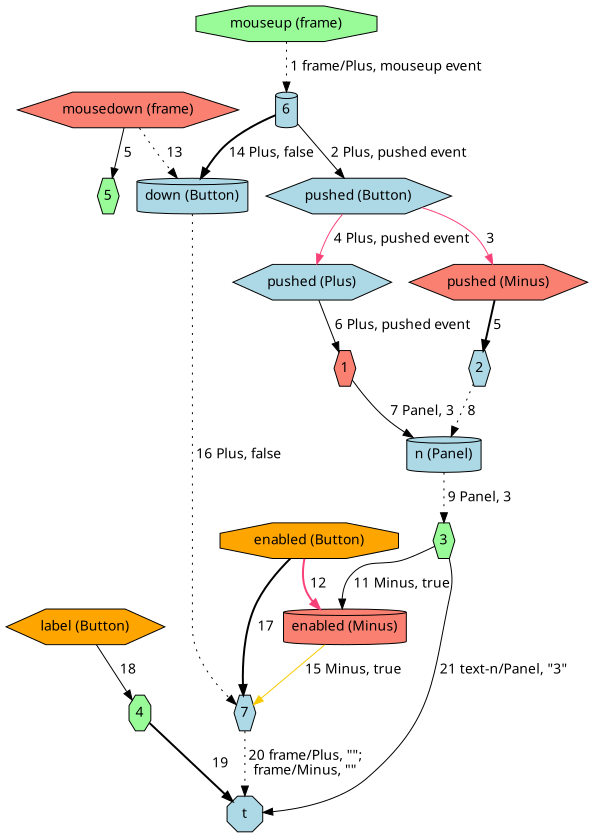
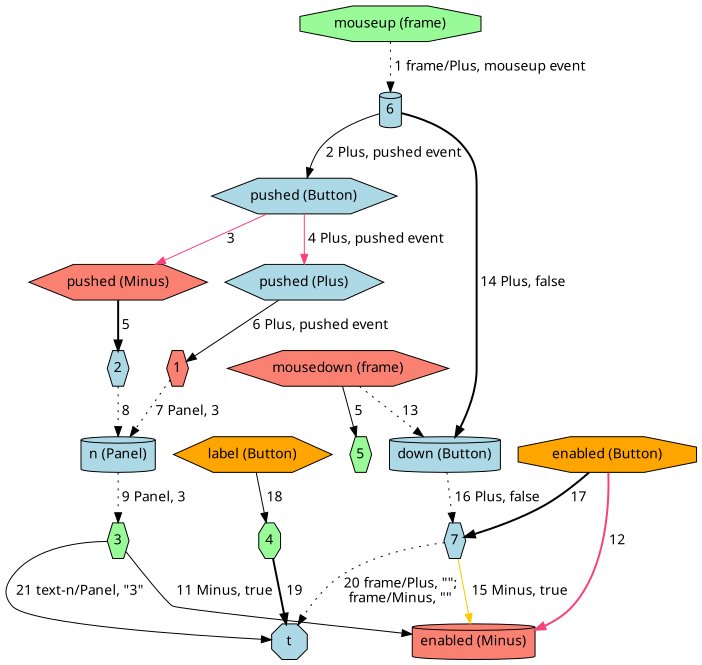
(376, 409) -> (153, 404)
(293, 672) -> (463, 586)
